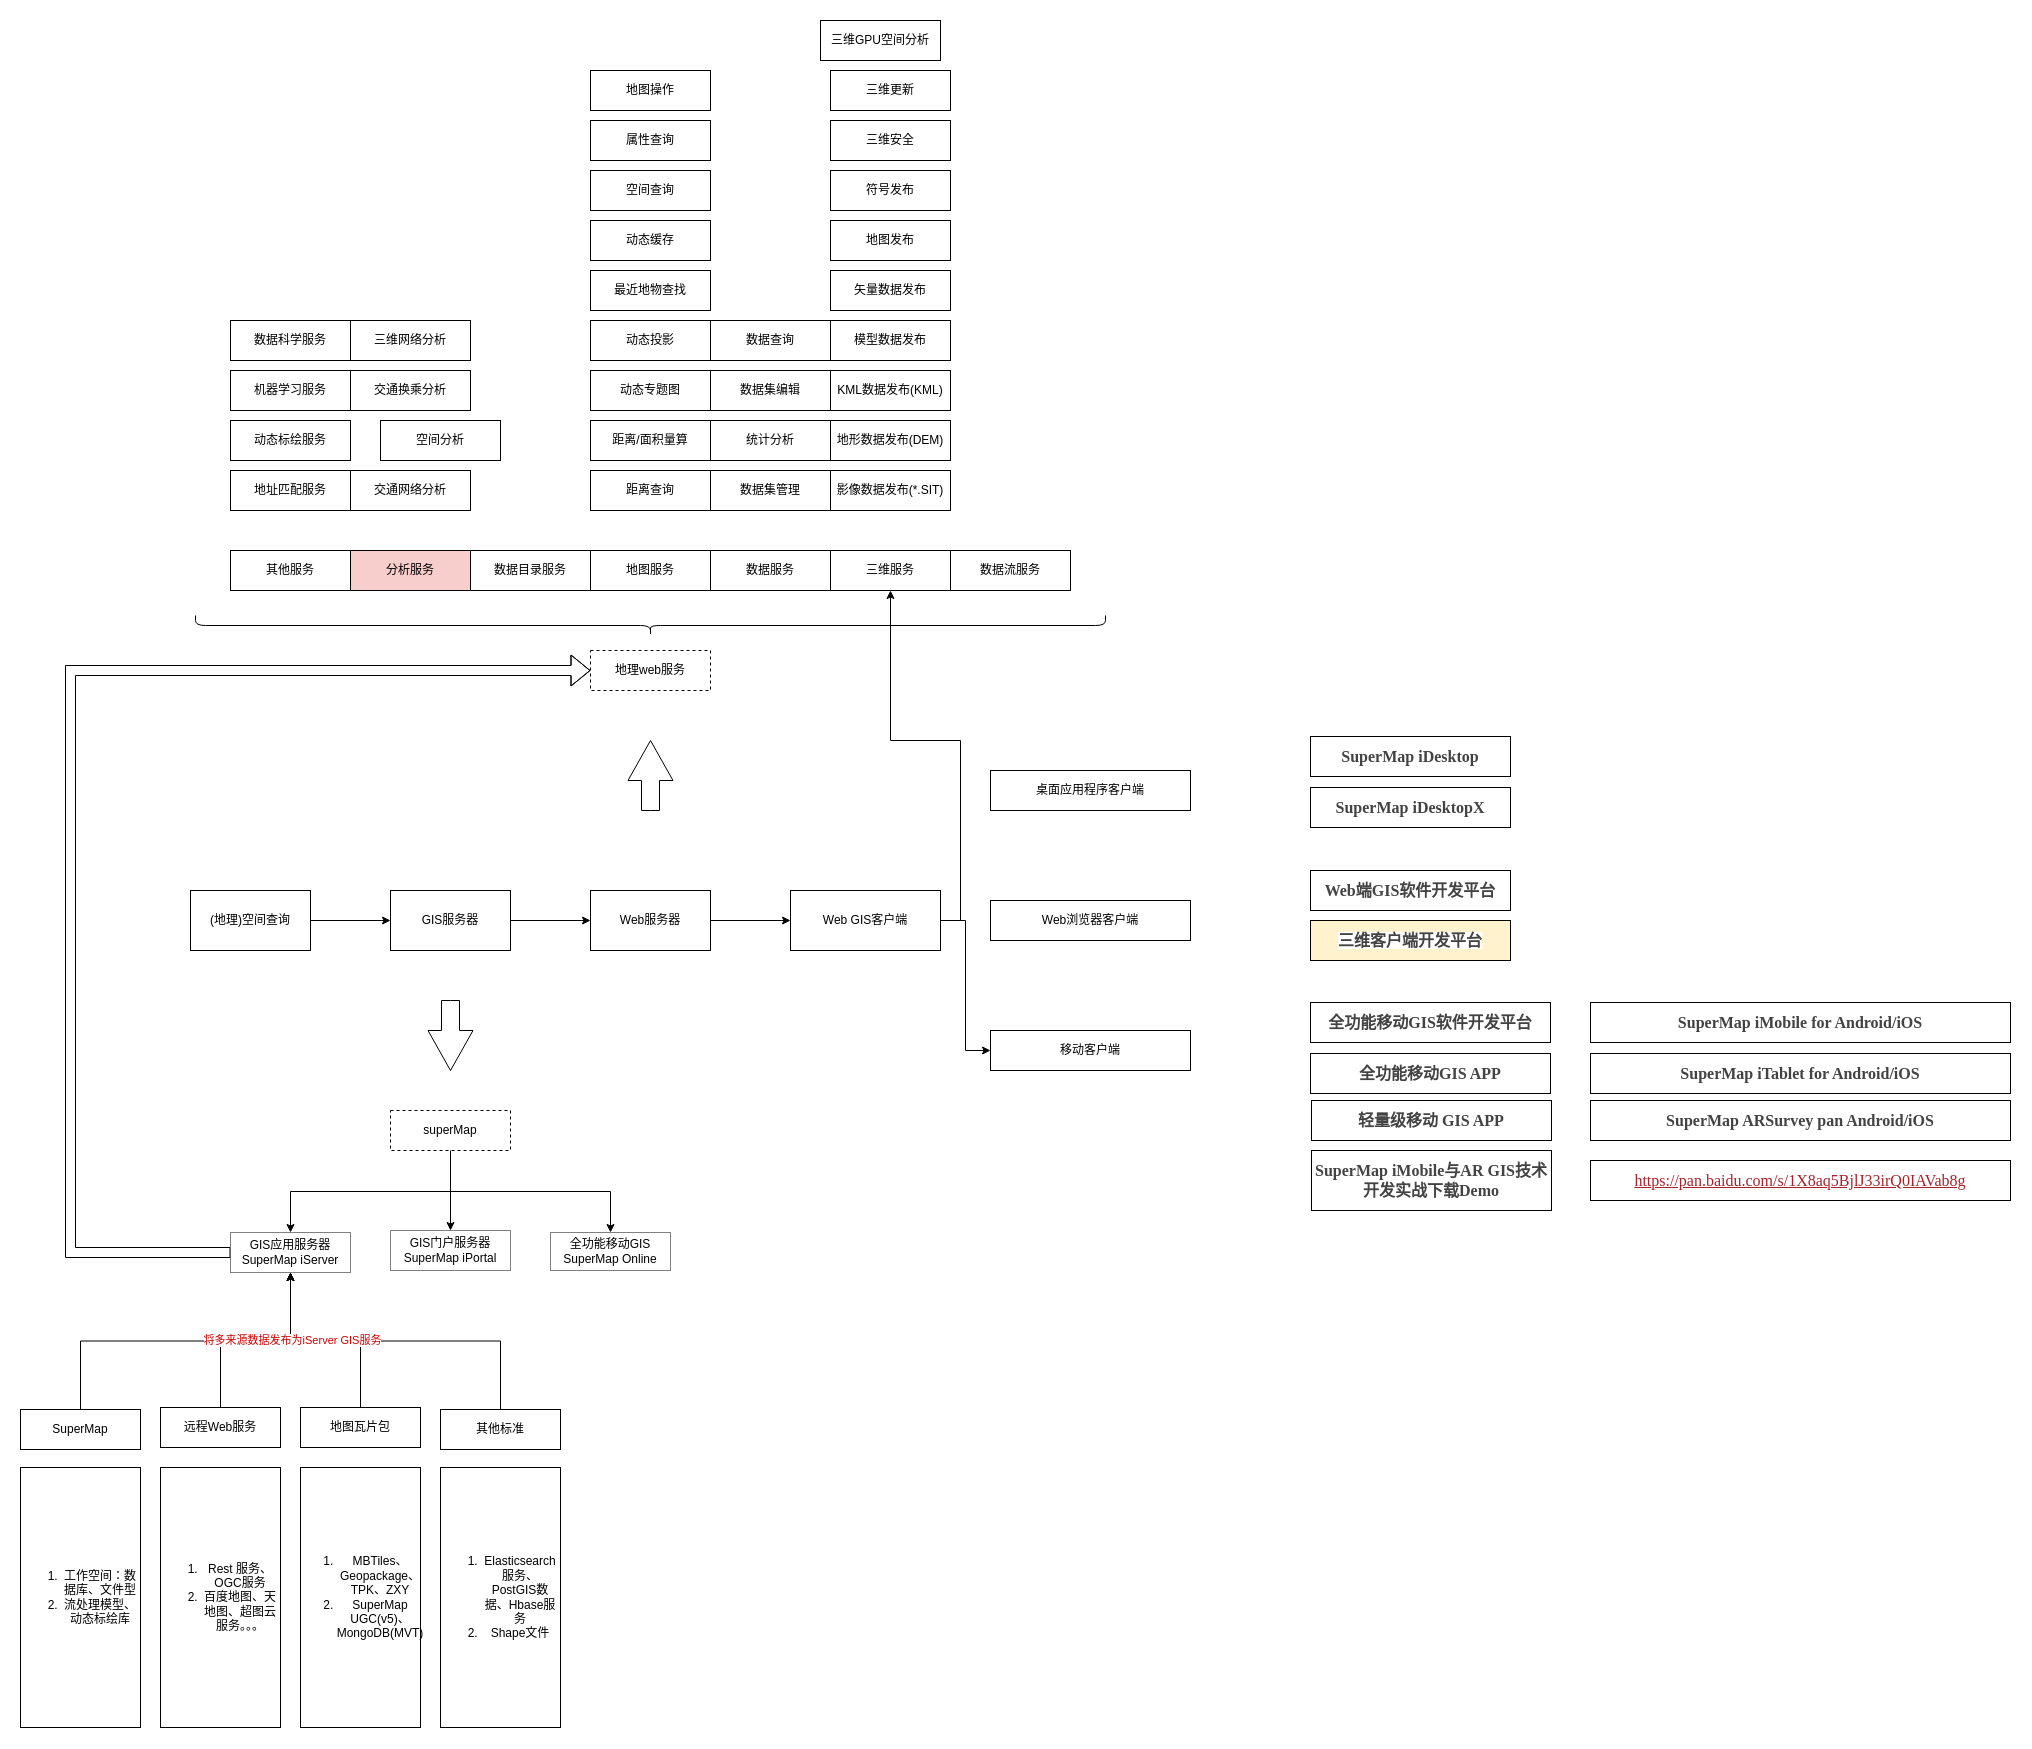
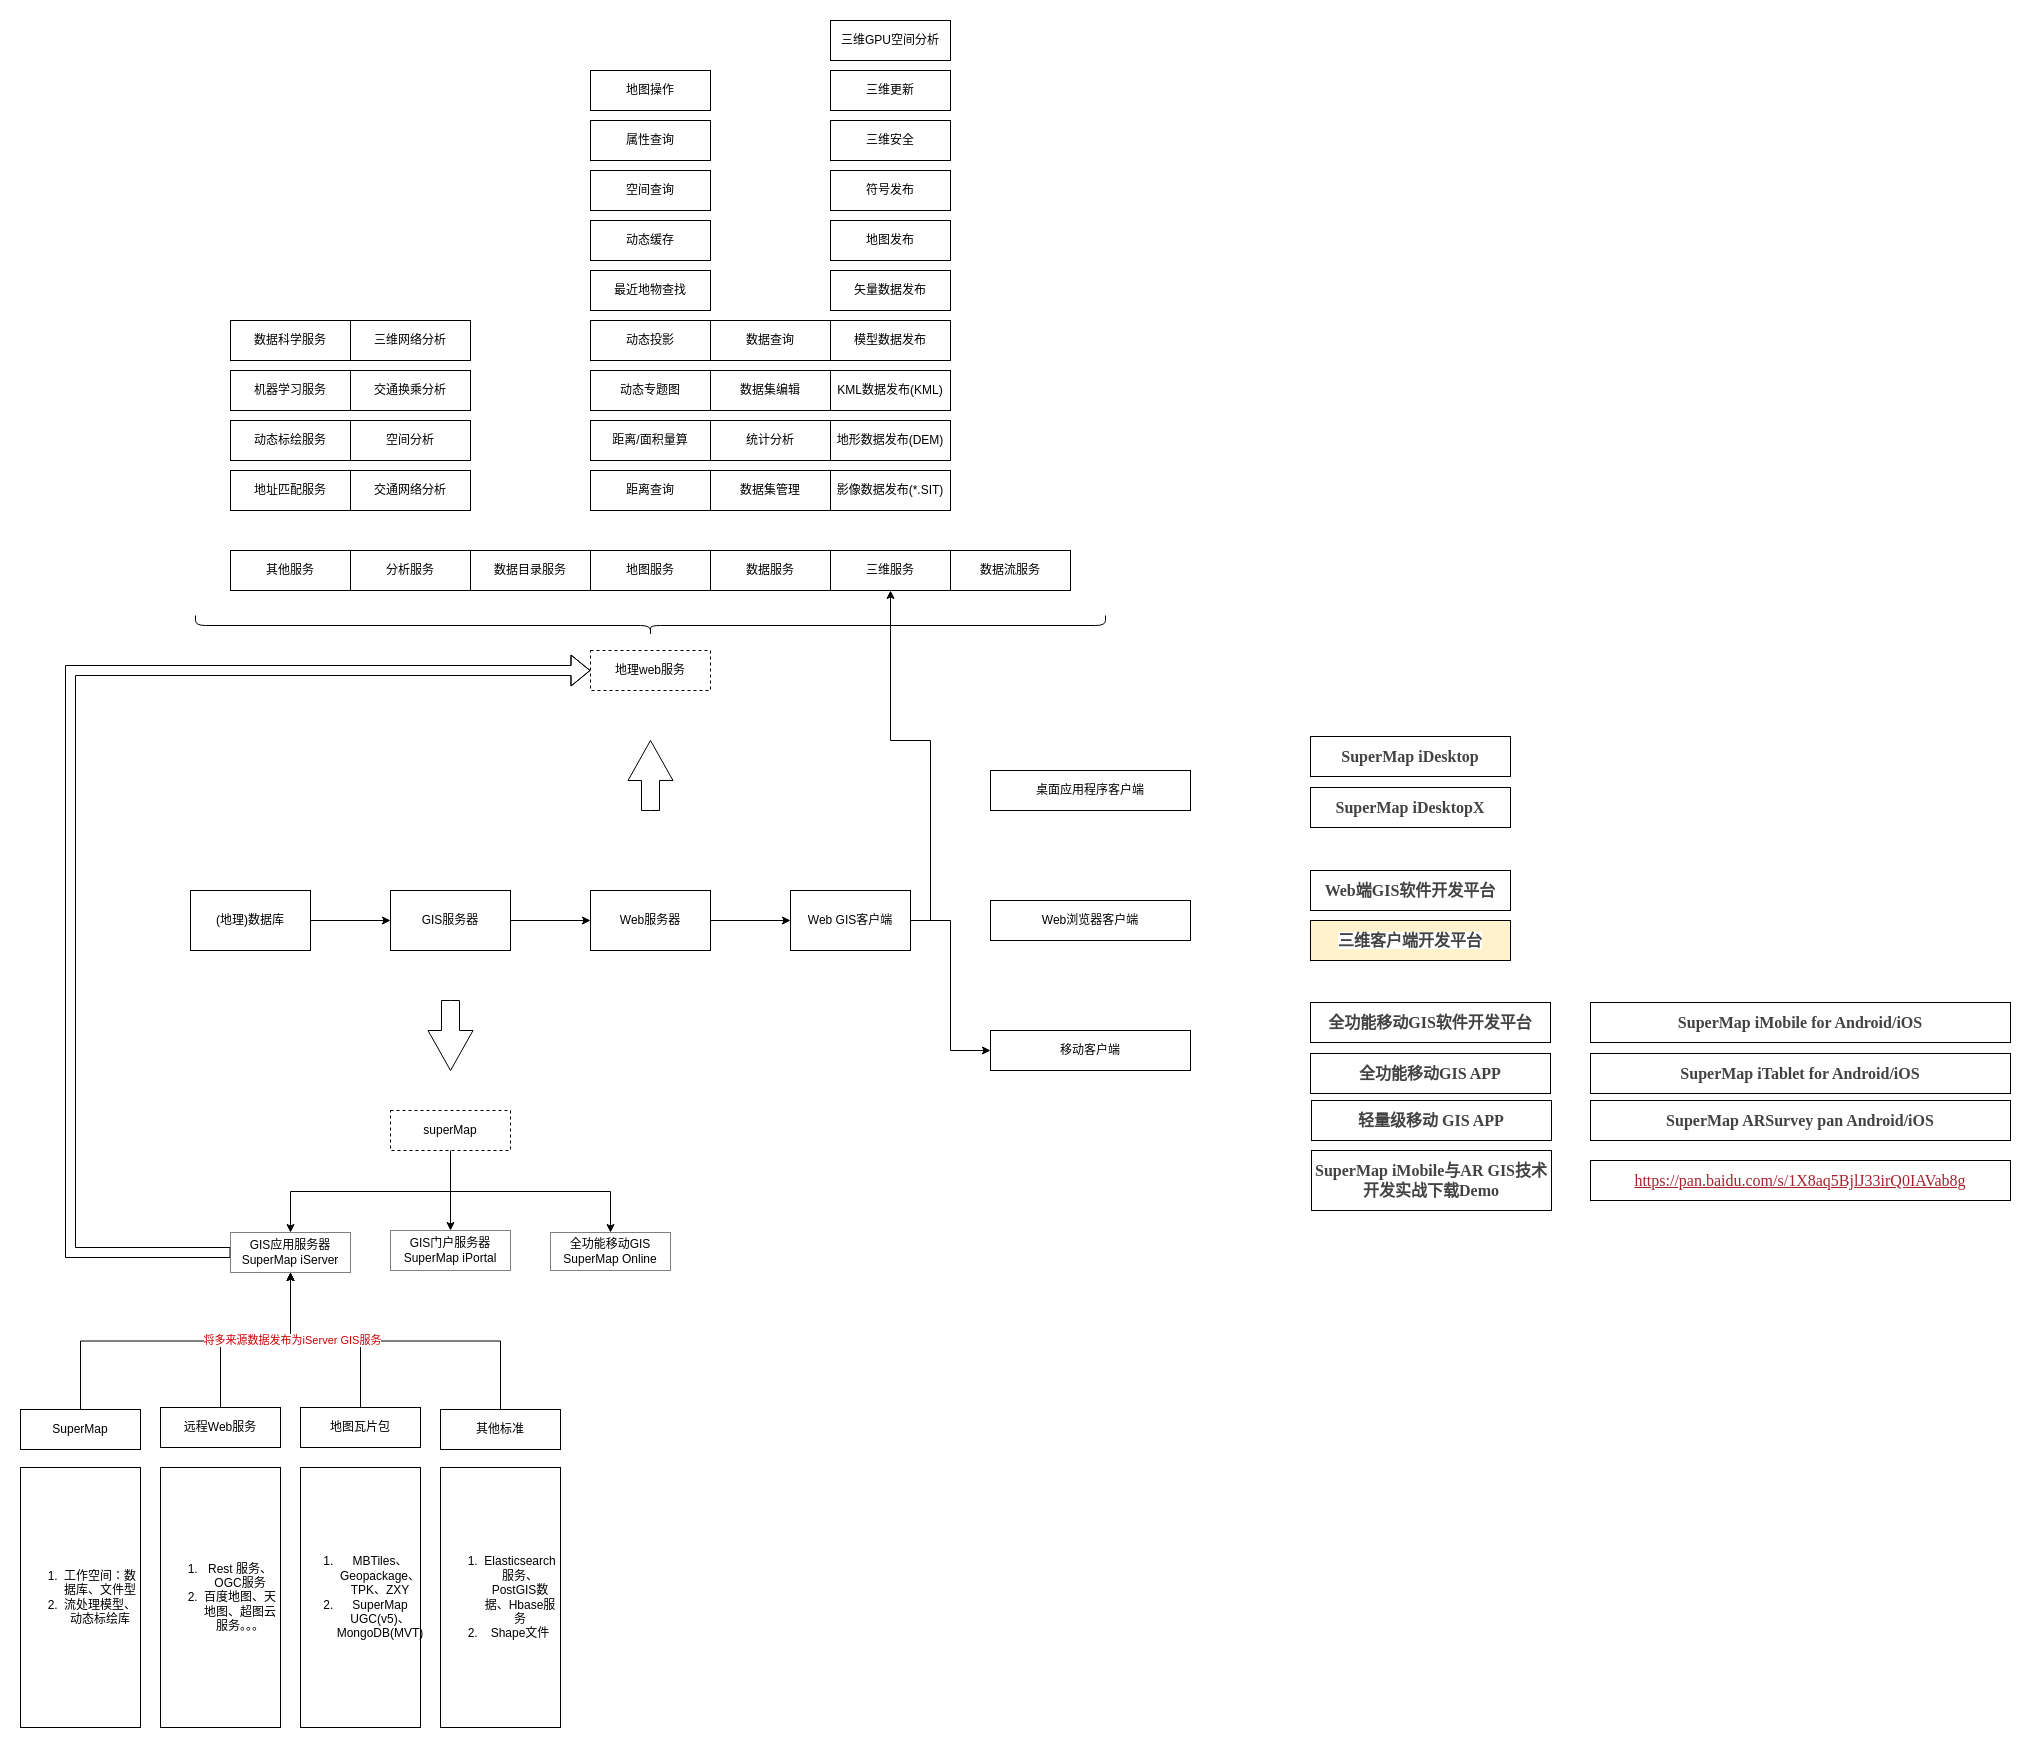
(881, 41) -> (891, 41)
(441, 441) -> (411, 441)
(411, 571) -> (411, 571)
(251, 921) -> (251, 921)
(866, 921) -> (851, 921)
